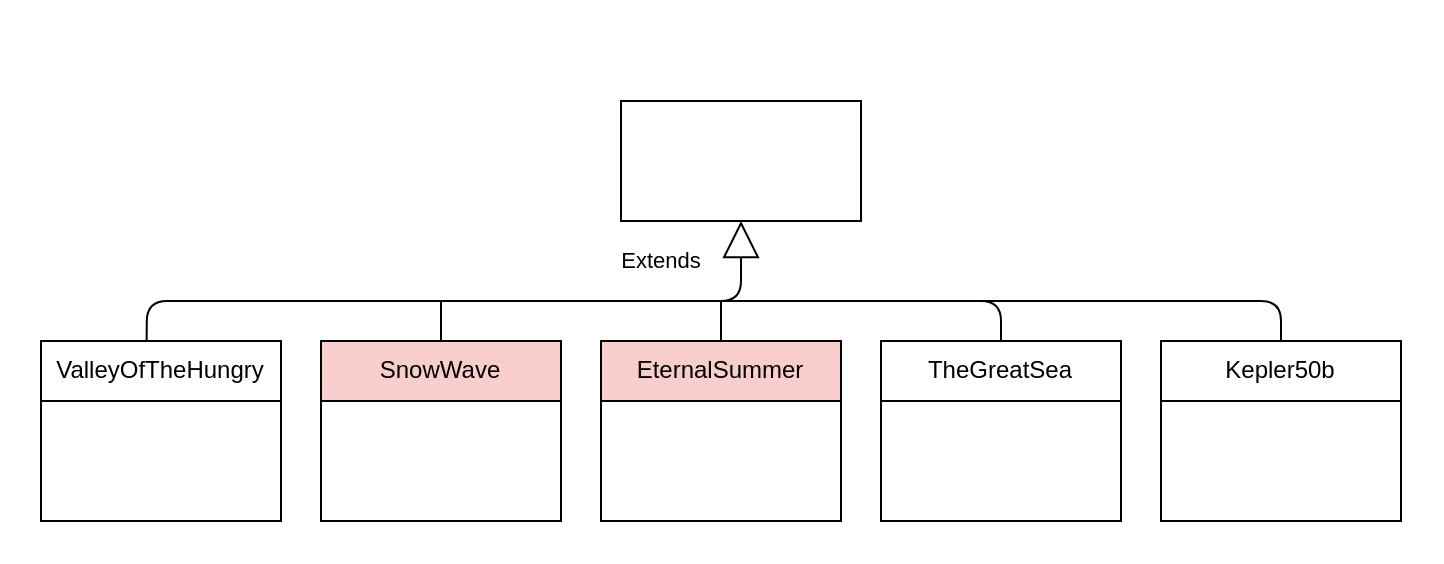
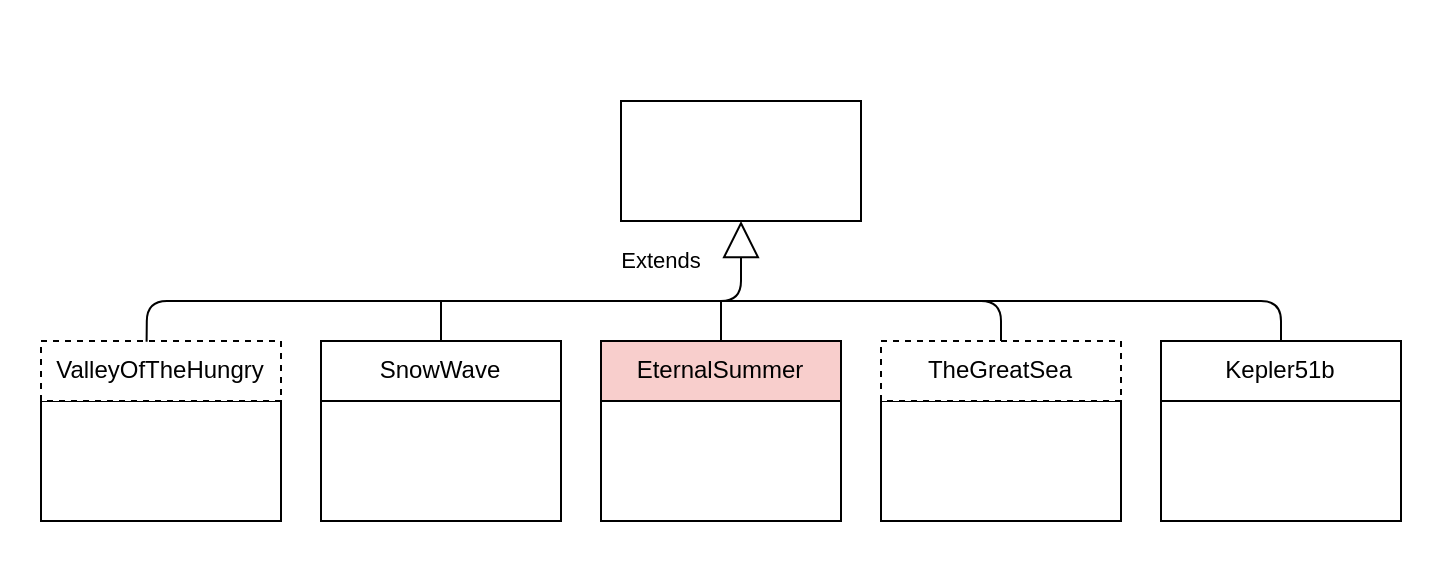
(161, 371) -> (161, 371)
(441, 371) -> (441, 371)
(1001, 371) -> (1001, 371)
(1281, 371) -> (1281, 371)
